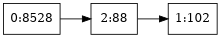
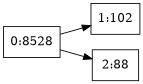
(148, 19) -> (71, 31)
